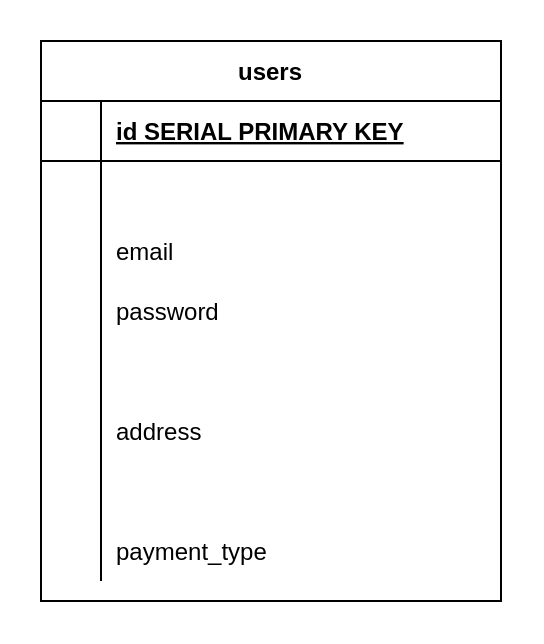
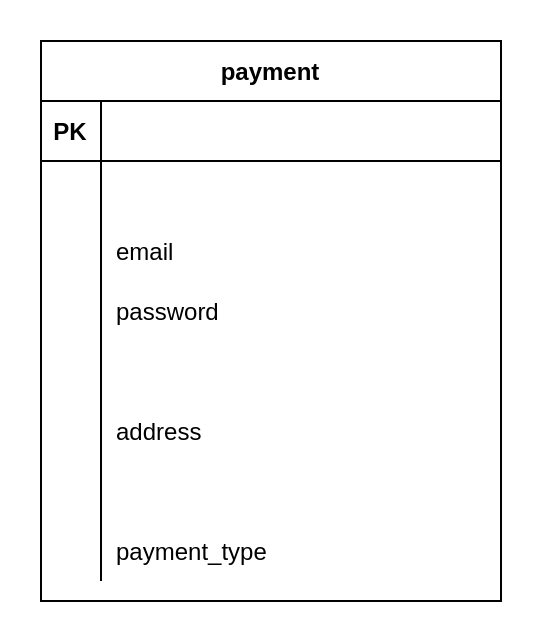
(270, 72) -> (270, 72)
none -> (71, 131)
(301, 131) -> none
